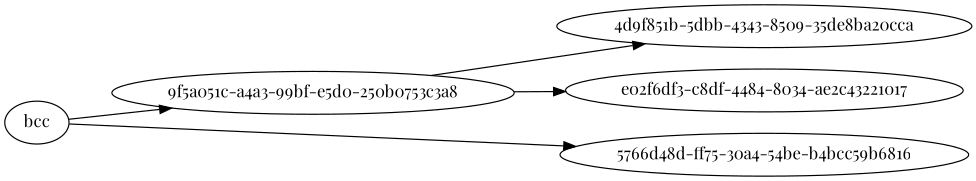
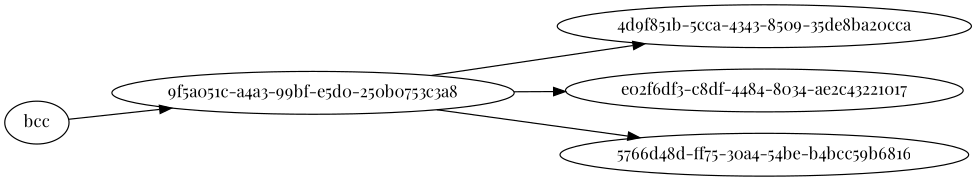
(764, 26) -> (764, 26)
(316, 135) -> (532, 123)
